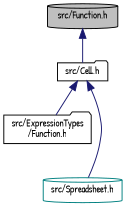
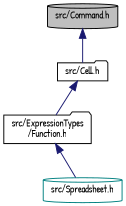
(83, 16) -> (83, 16)
(101, 134) -> (68, 165)
